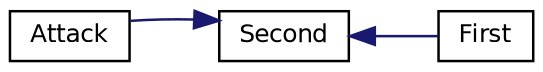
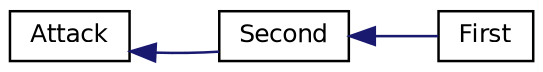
(162, 19) -> (187, 53)
